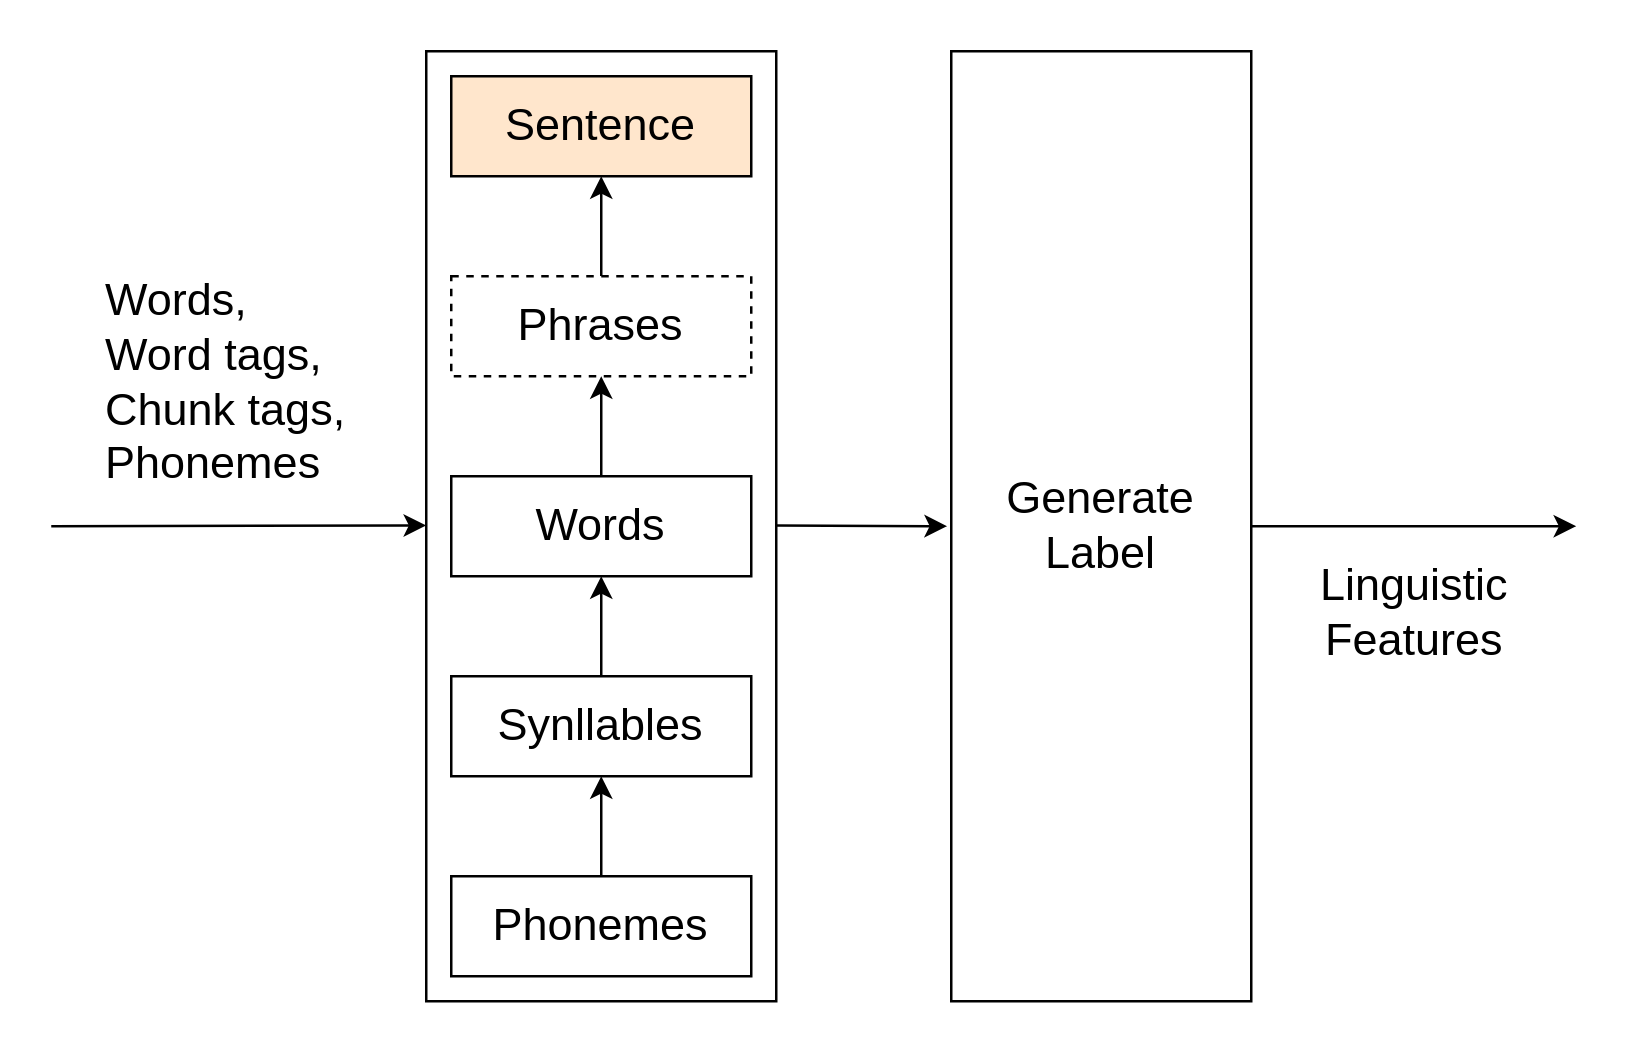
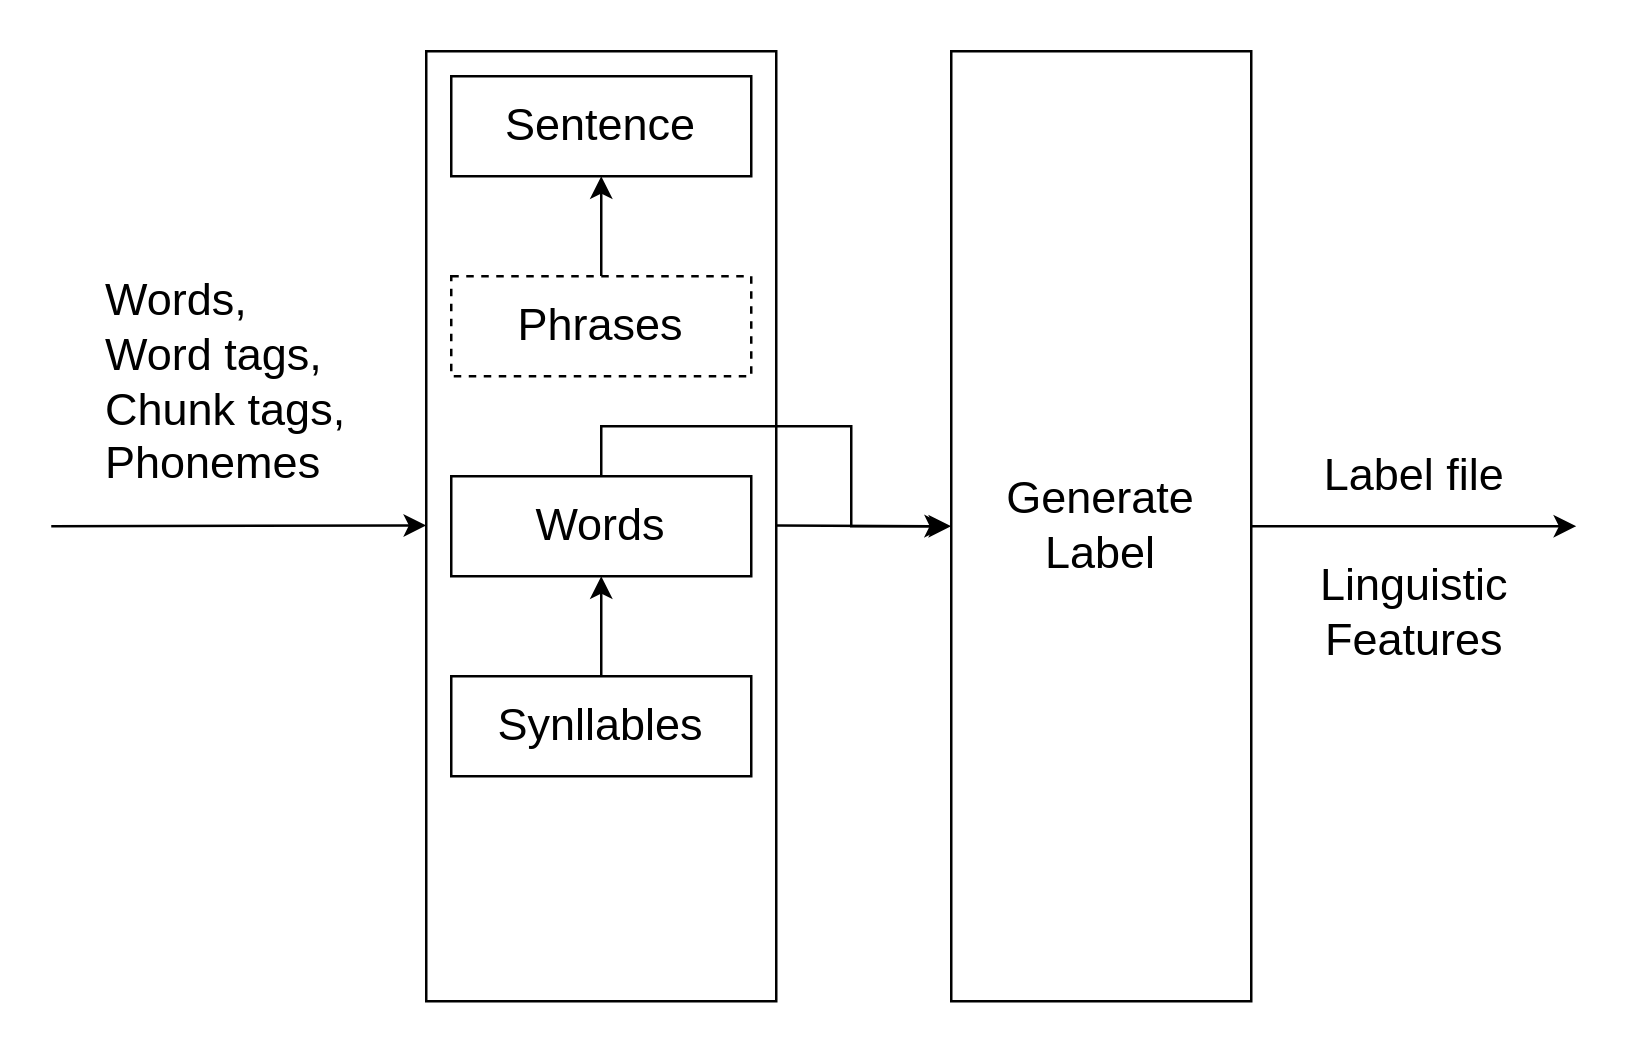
(601, 126) -> (601, 126)
(601, 411) -> (772, 426)
none -> (1414, 476)
(601, 834) -> none
(601, 926) -> none
